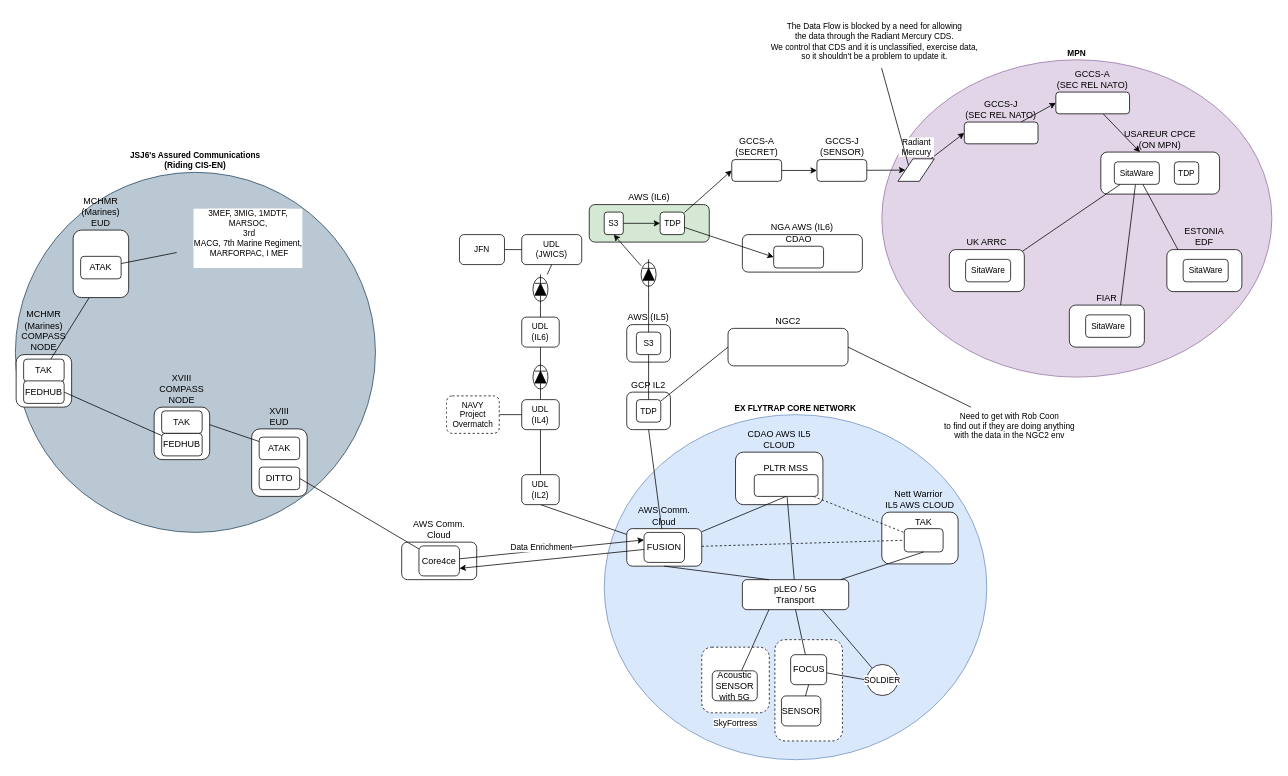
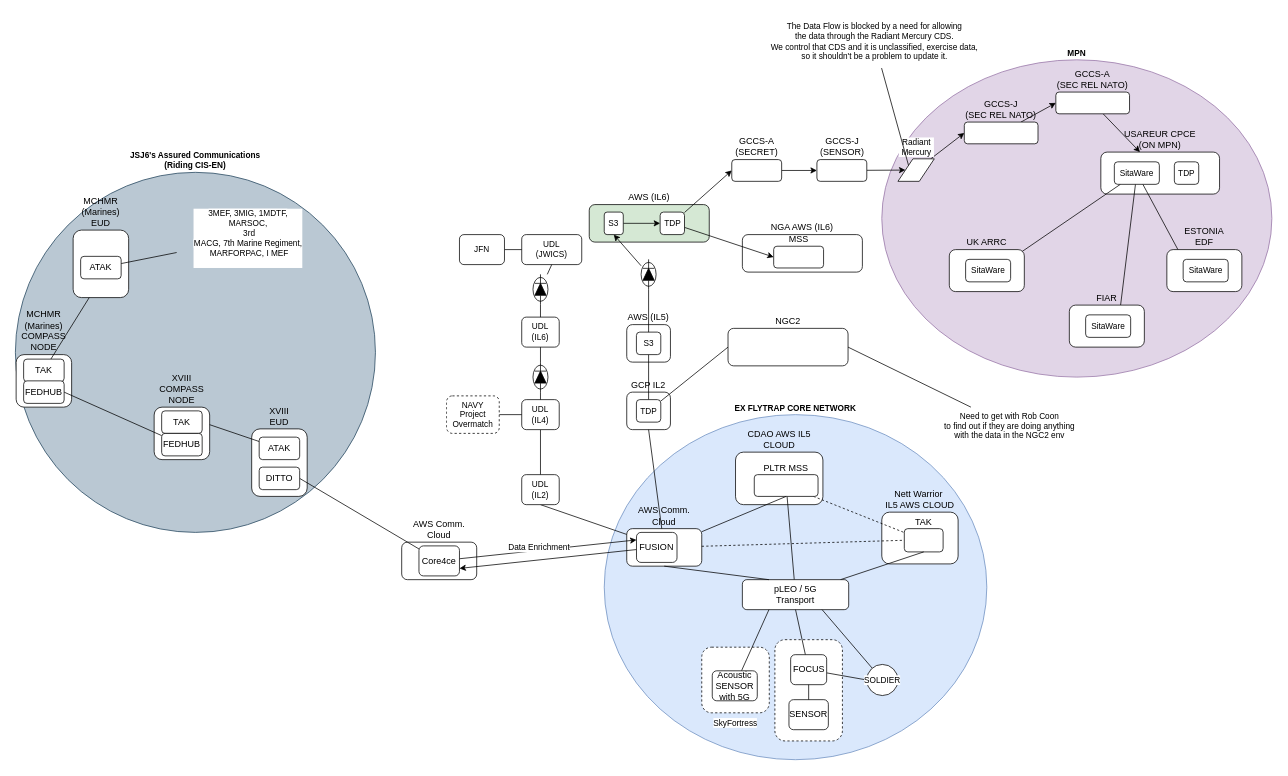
(799, 239) -> (799, 239)
(664, 547) -> (657, 547)
(801, 711) -> (809, 714)
